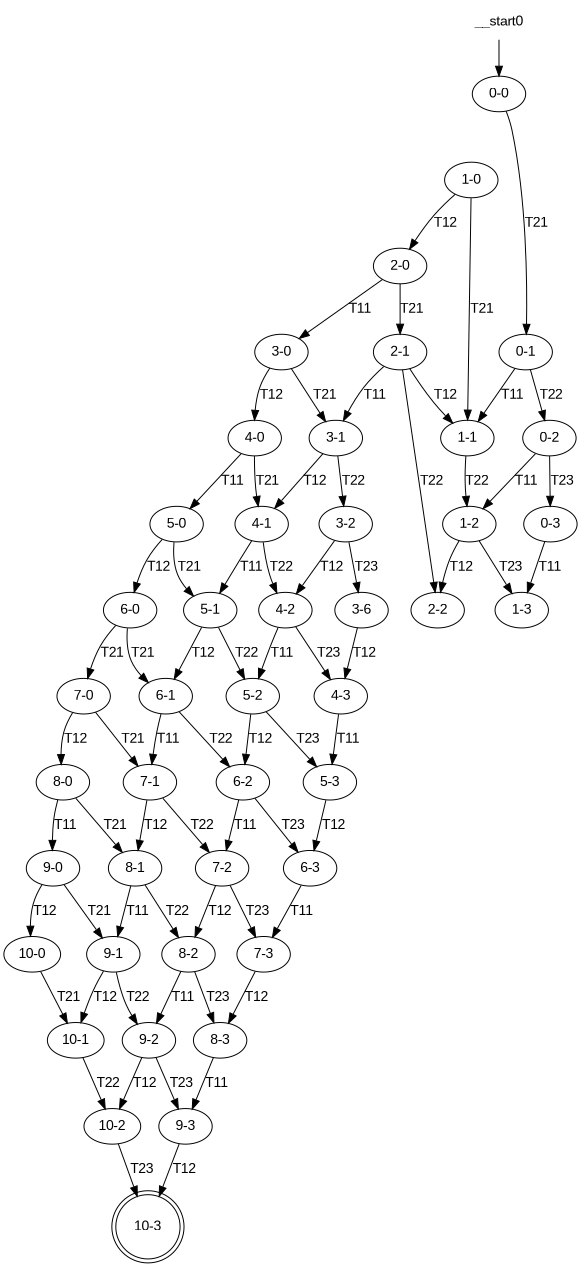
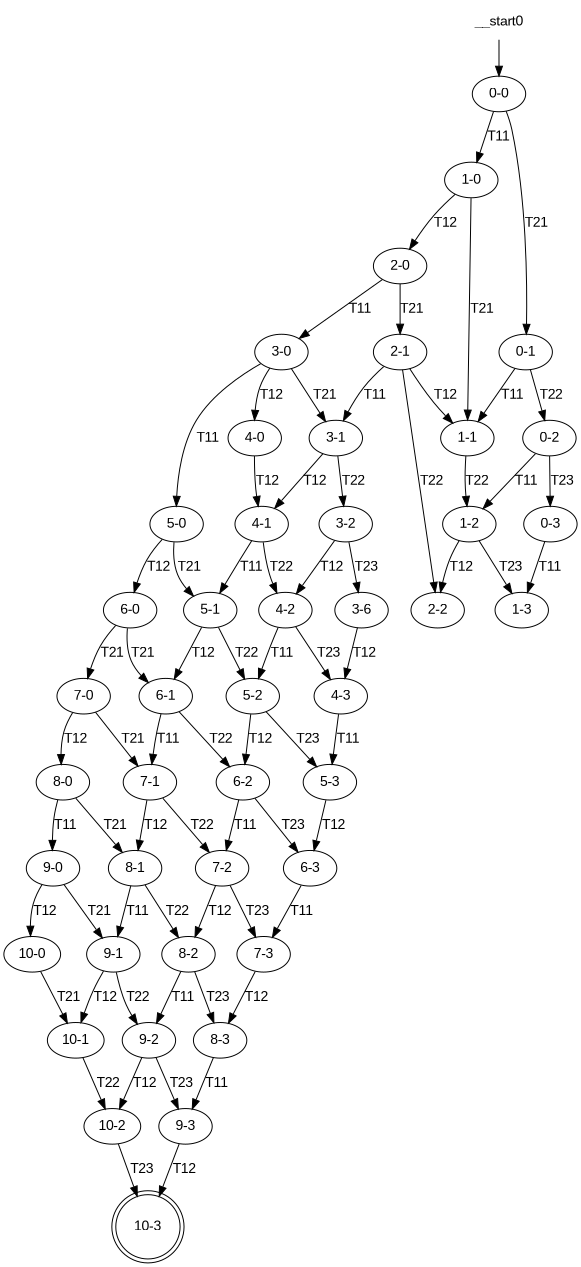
none -> (487, 132)
(219, 478) -> (198, 417)
(268, 481) -> (268, 481)
